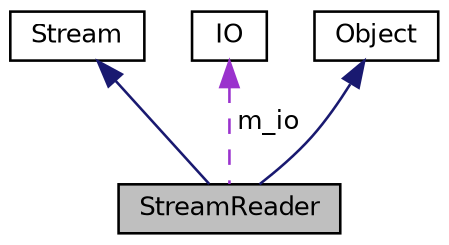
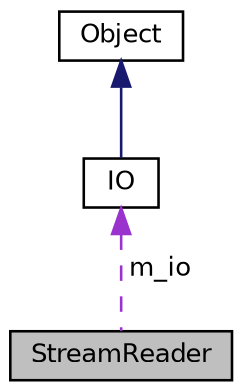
(77, 36) -> none
(310, 139) -> (121, 123)
